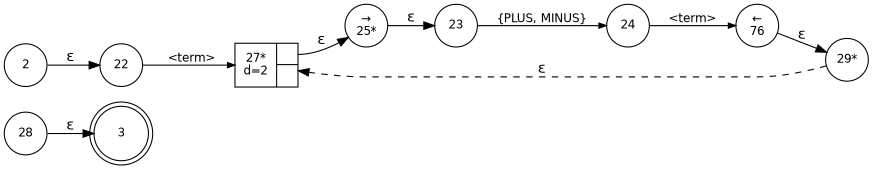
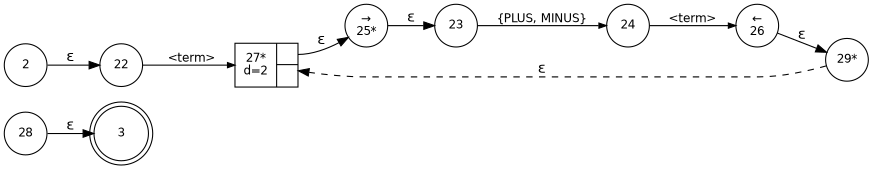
(757, 26) -> (757, 26)
